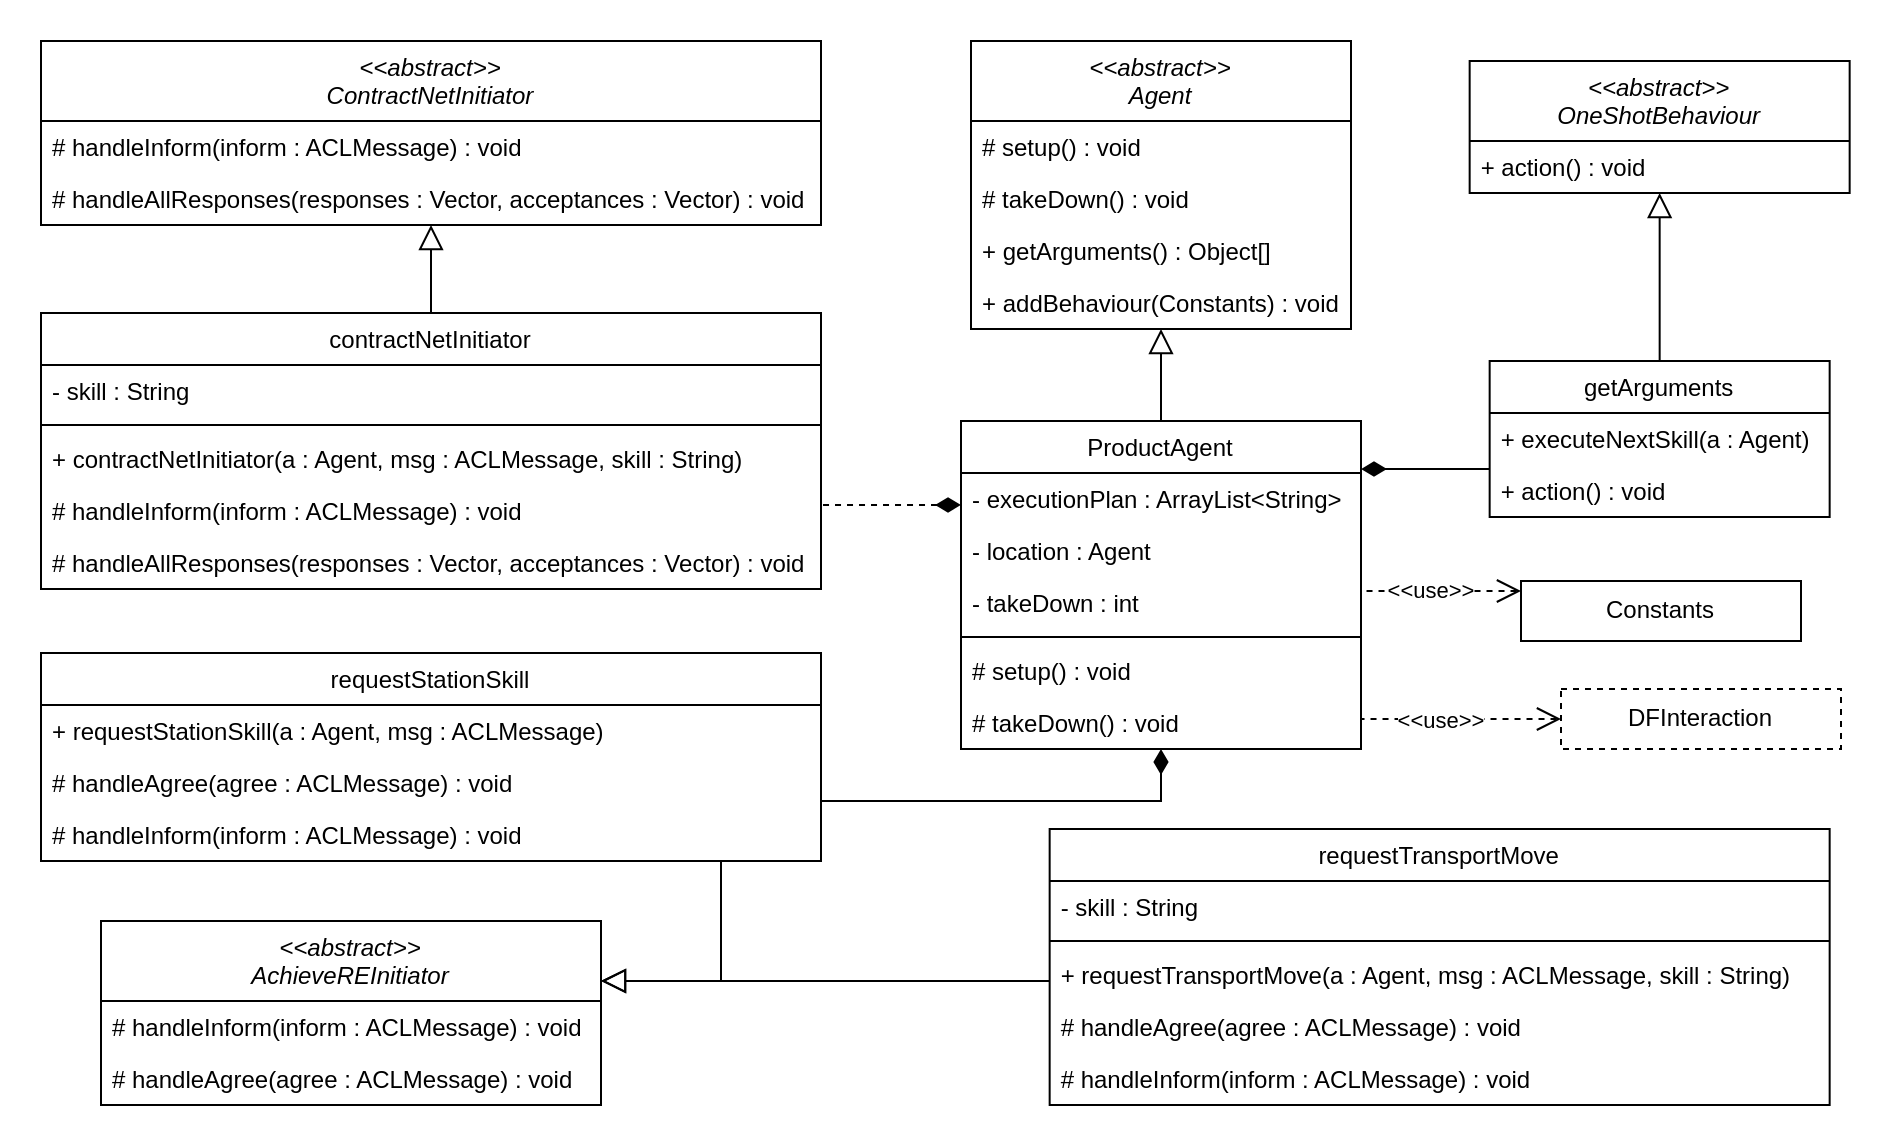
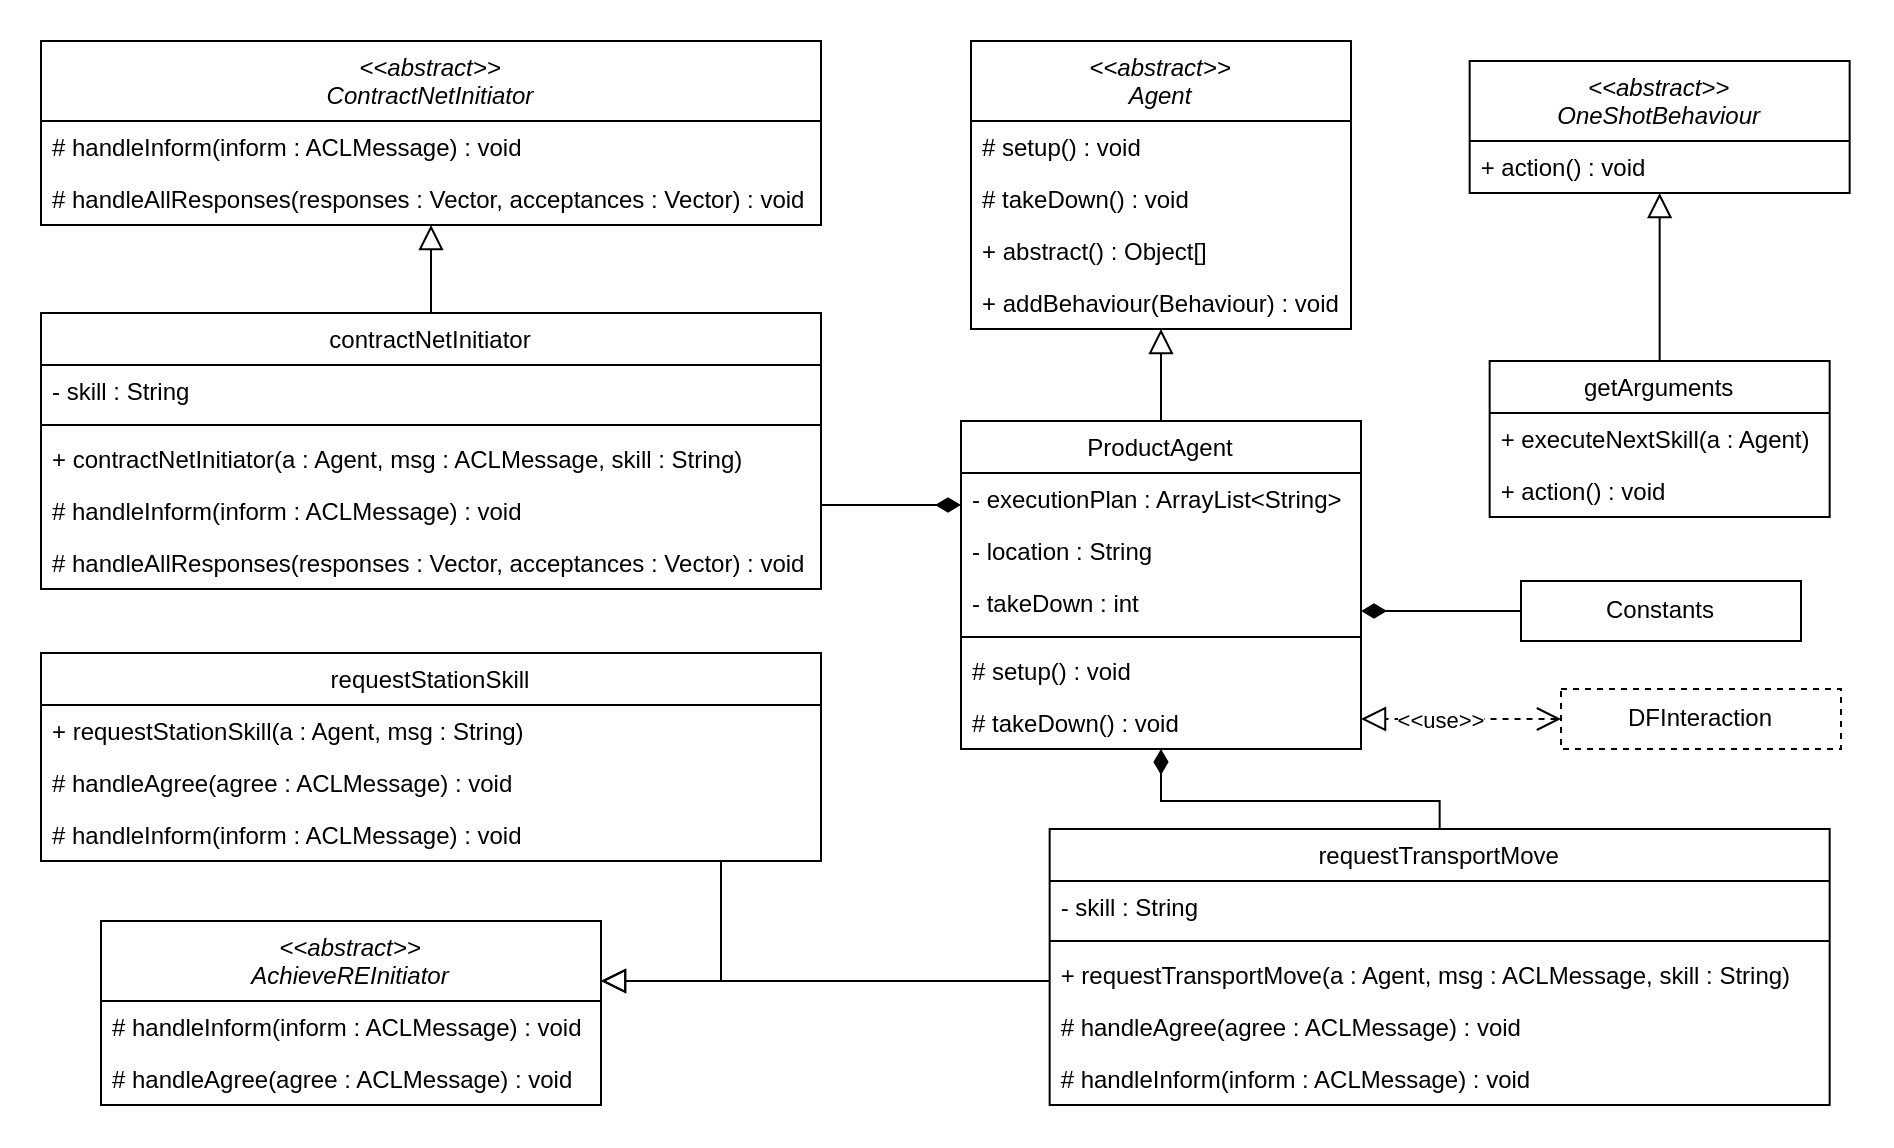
(1151, 252) -> (1124, 252)
(1178, 304) -> (1175, 304)
(1435, 469) -> (1453, 611)
(878, 505) -> (878, 505)
(1074, 552) -> (1078, 552)
(1441, 591) -> none
(1376, 719) -> (1386, 719)
(347, 732) -> (317, 732)
(991, 801) -> none
none -> (1316, 801)
